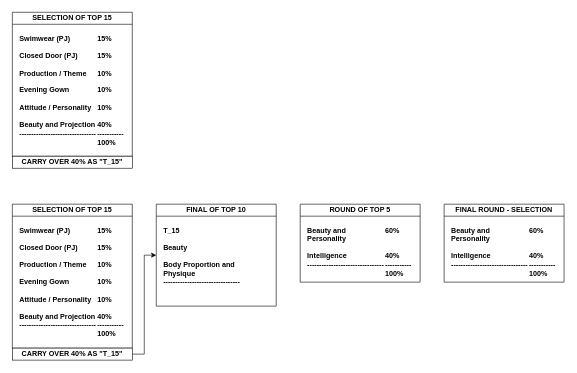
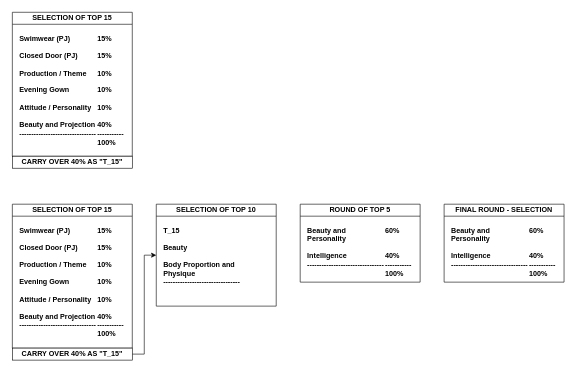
(216, 210) -> (216, 210)
